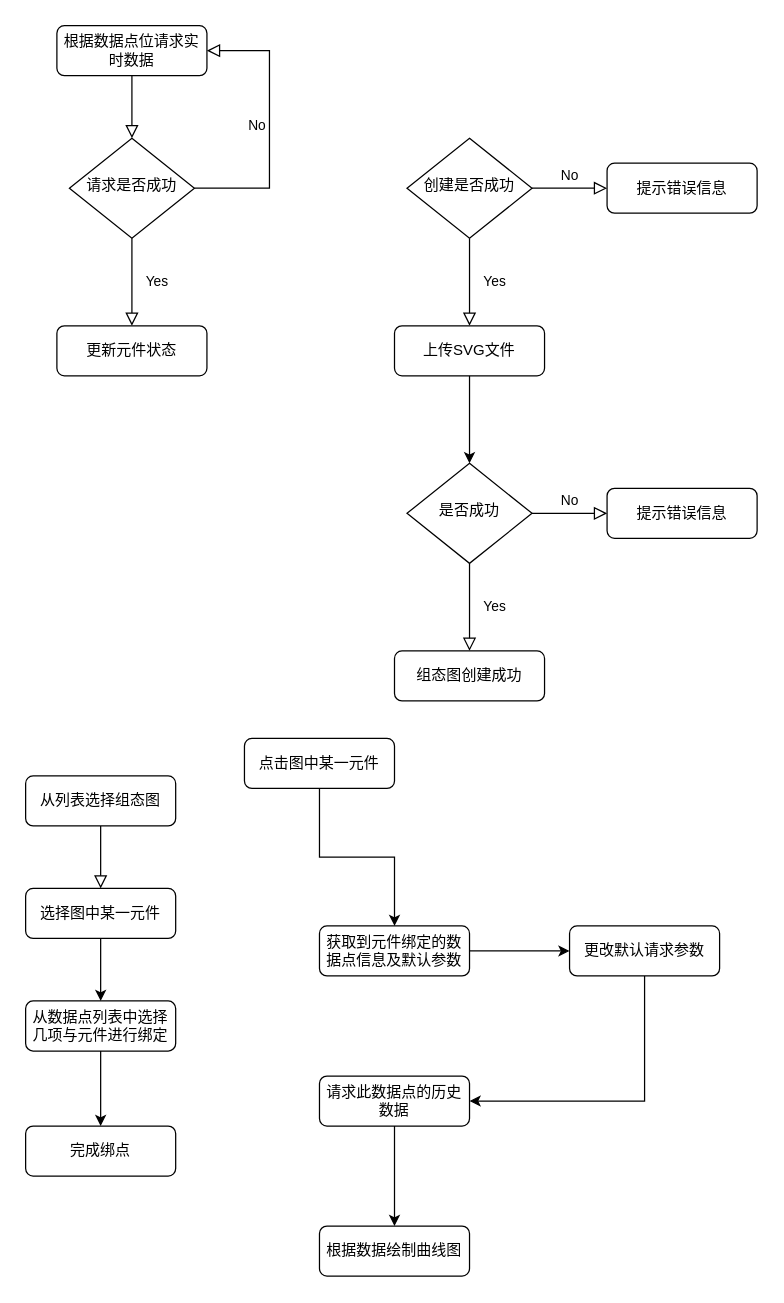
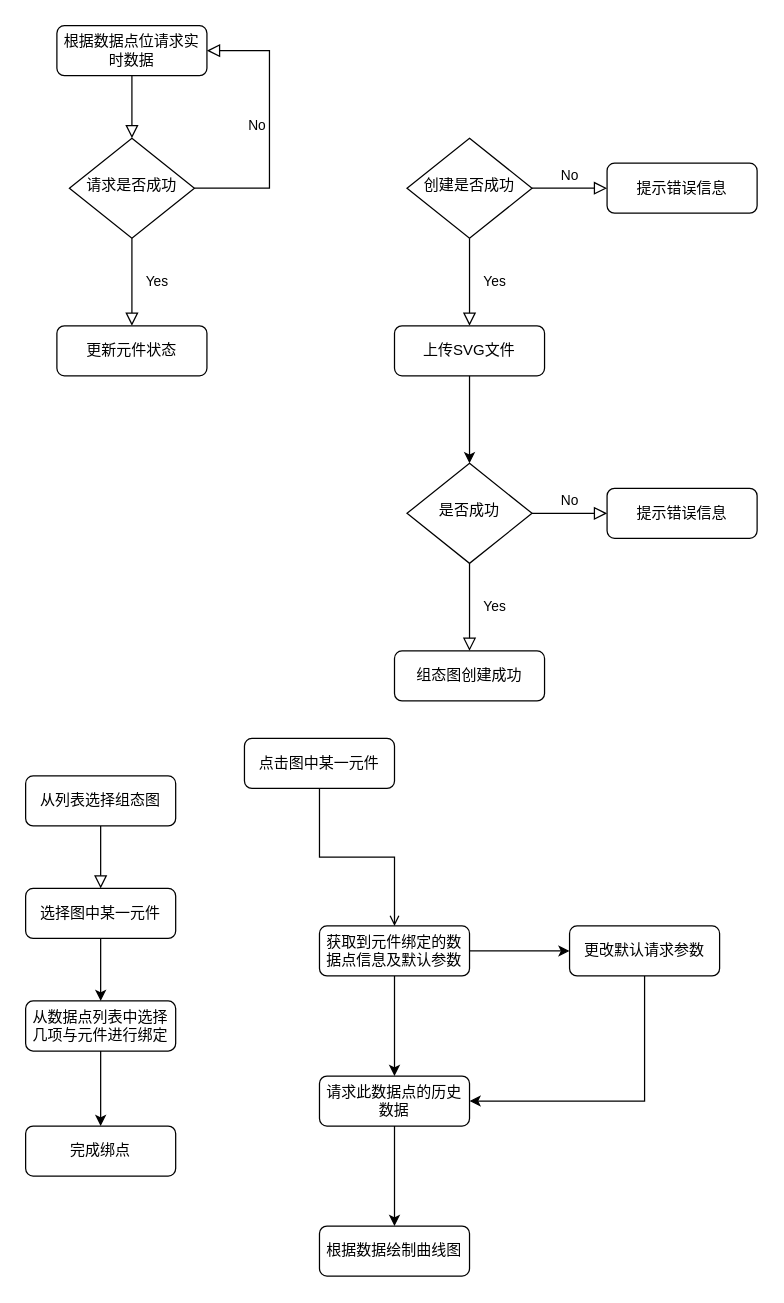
(394, 916) -> (394, 918)
none -> (394, 1022)
